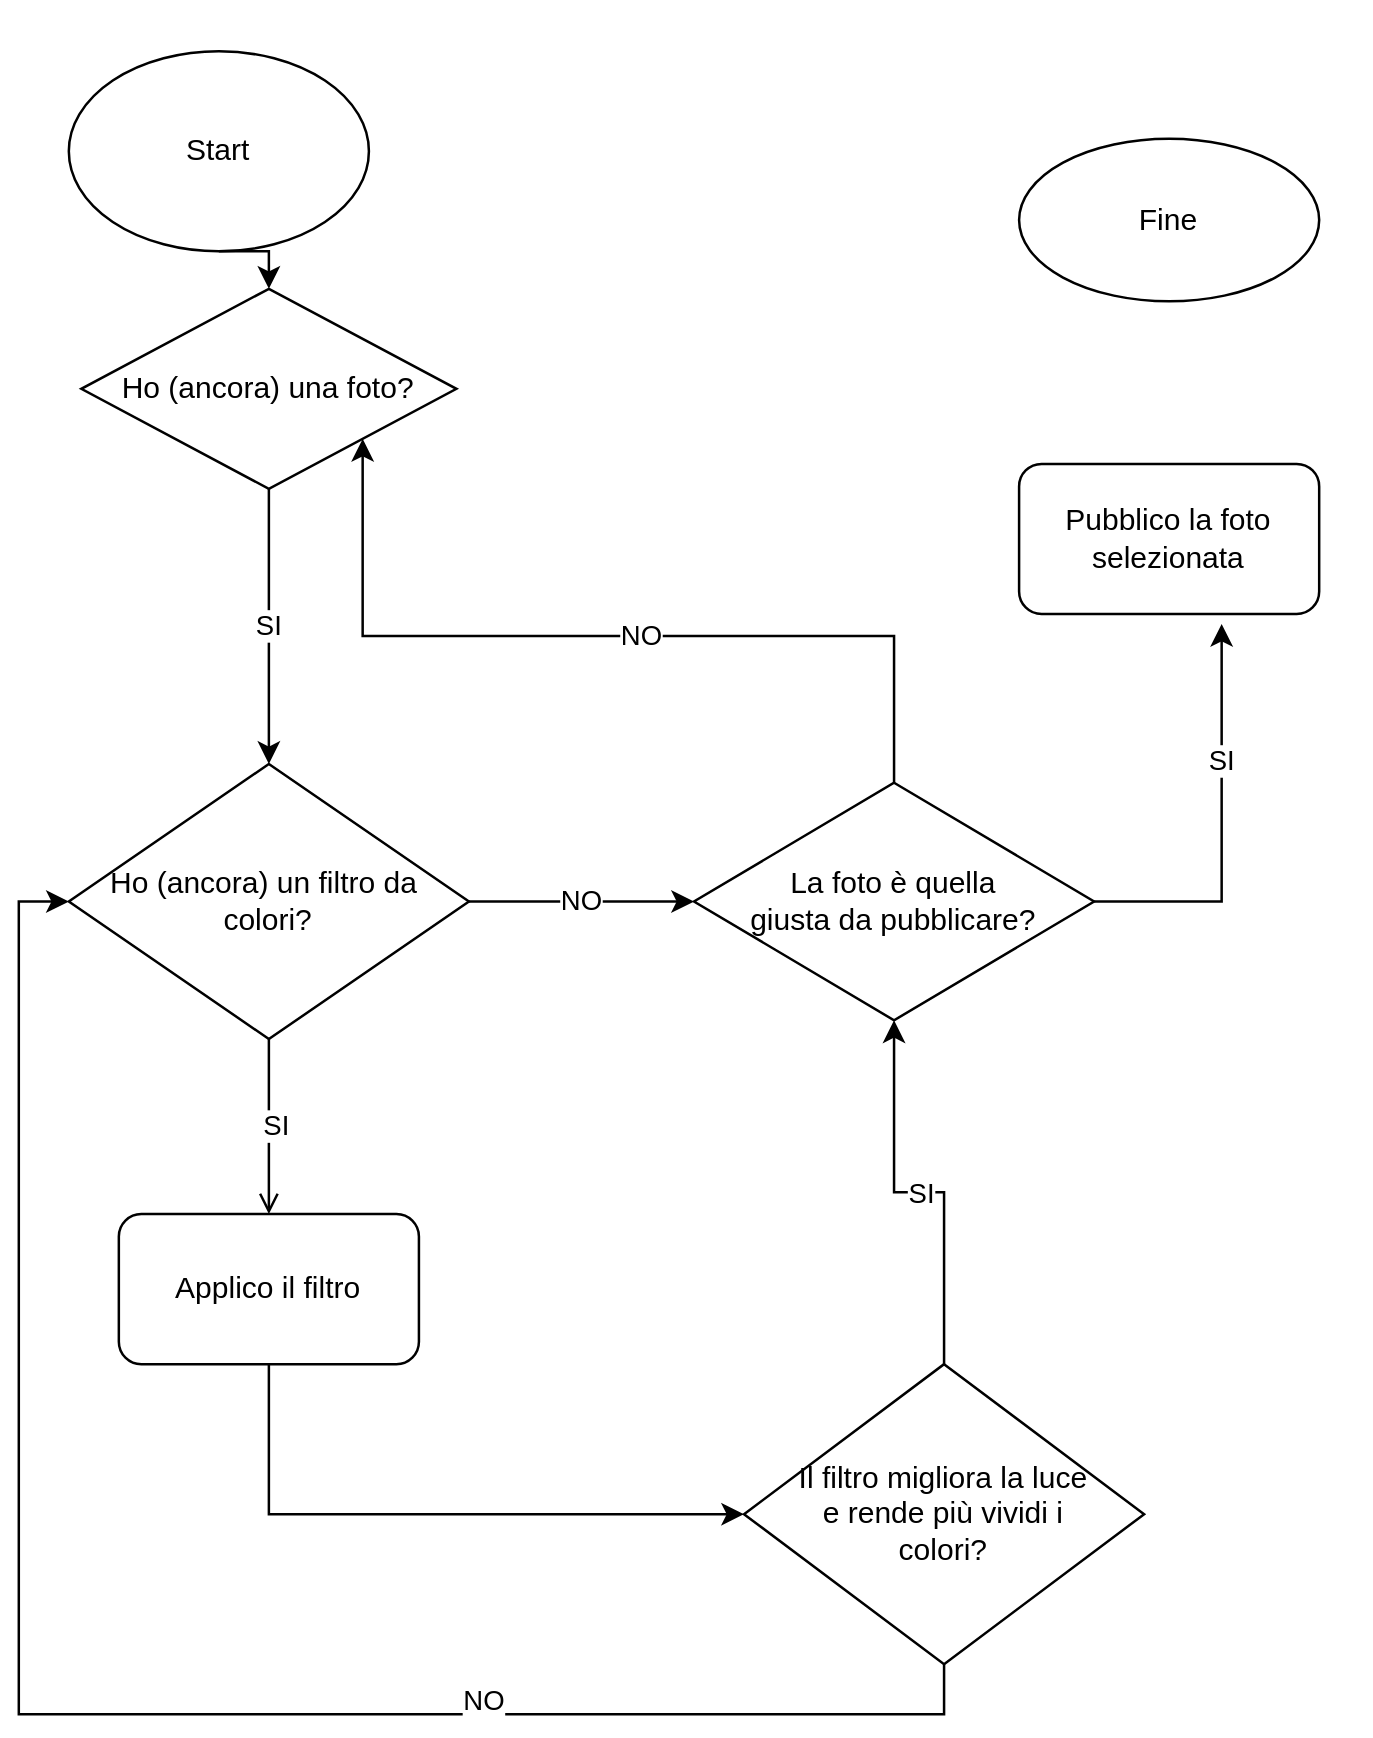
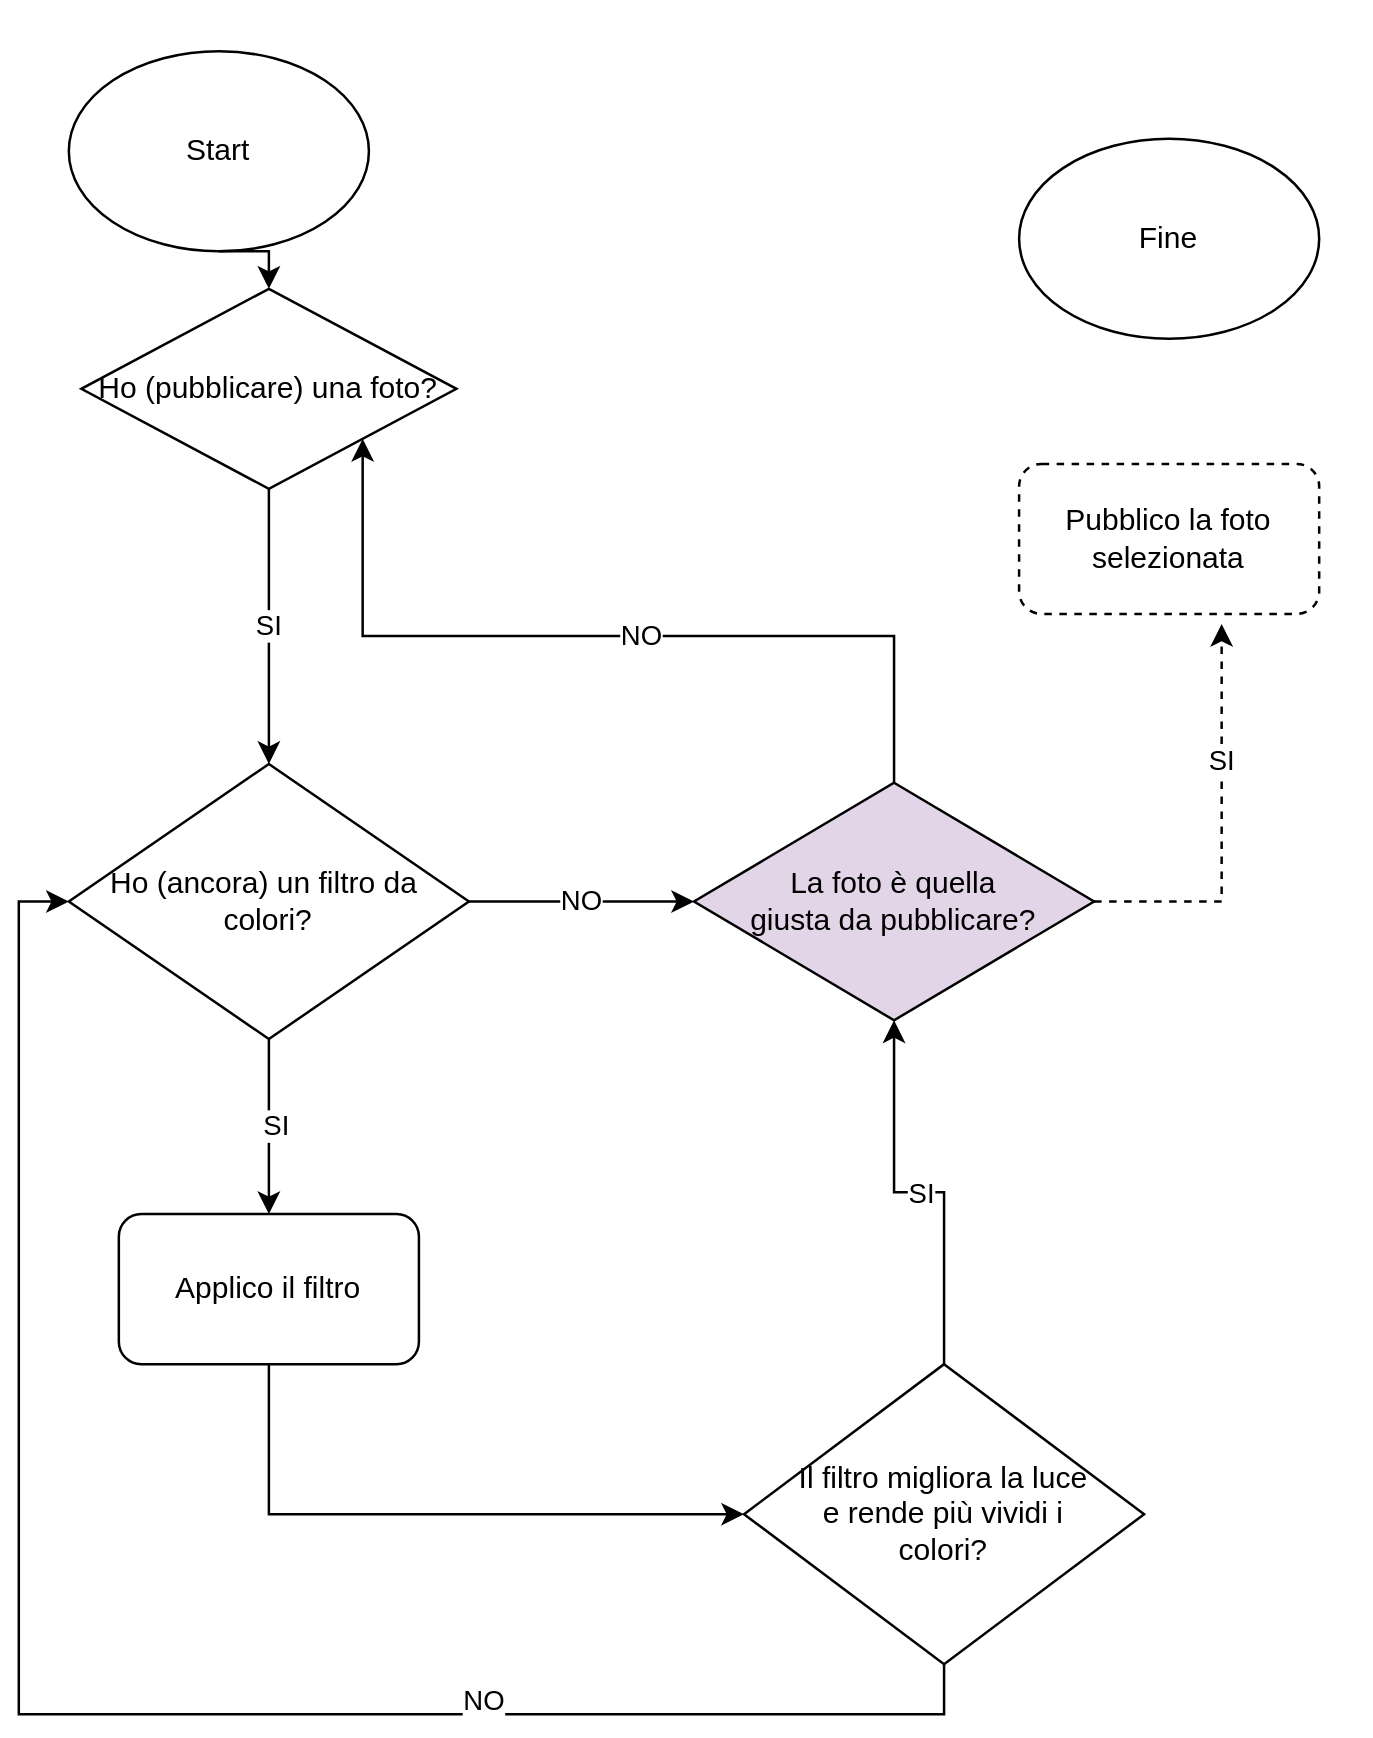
(1169, 220) -> (1169, 239)
(269, 389) -> (269, 389)
(1169, 539) -> (1169, 539)
(1221, 899) -> (1221, 899)
(894, 901) -> (894, 901)
(269, 1199) -> (269, 1195)
